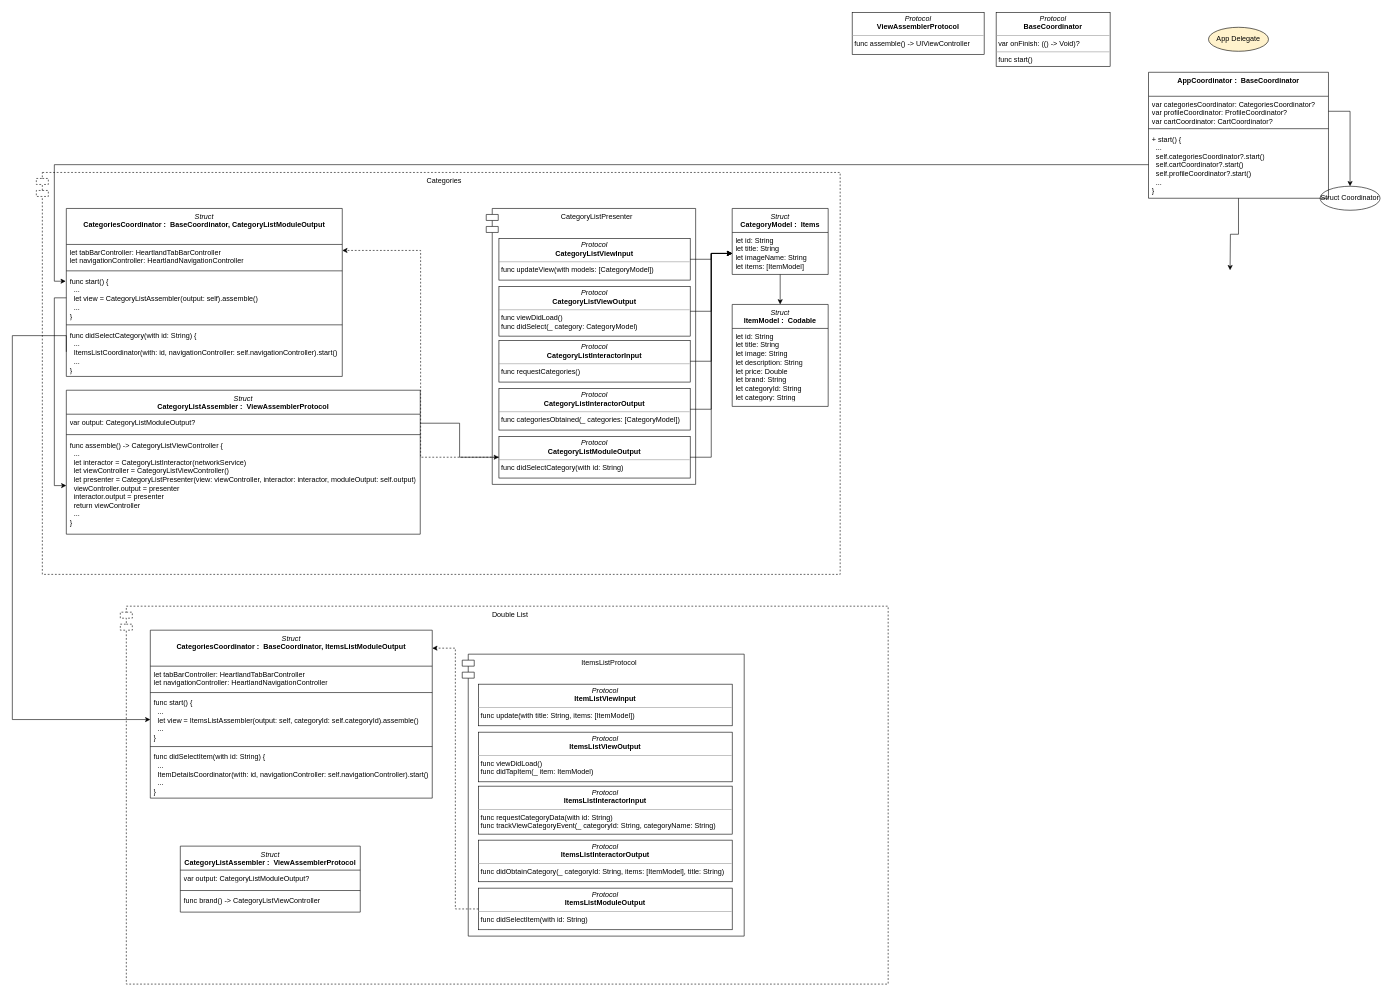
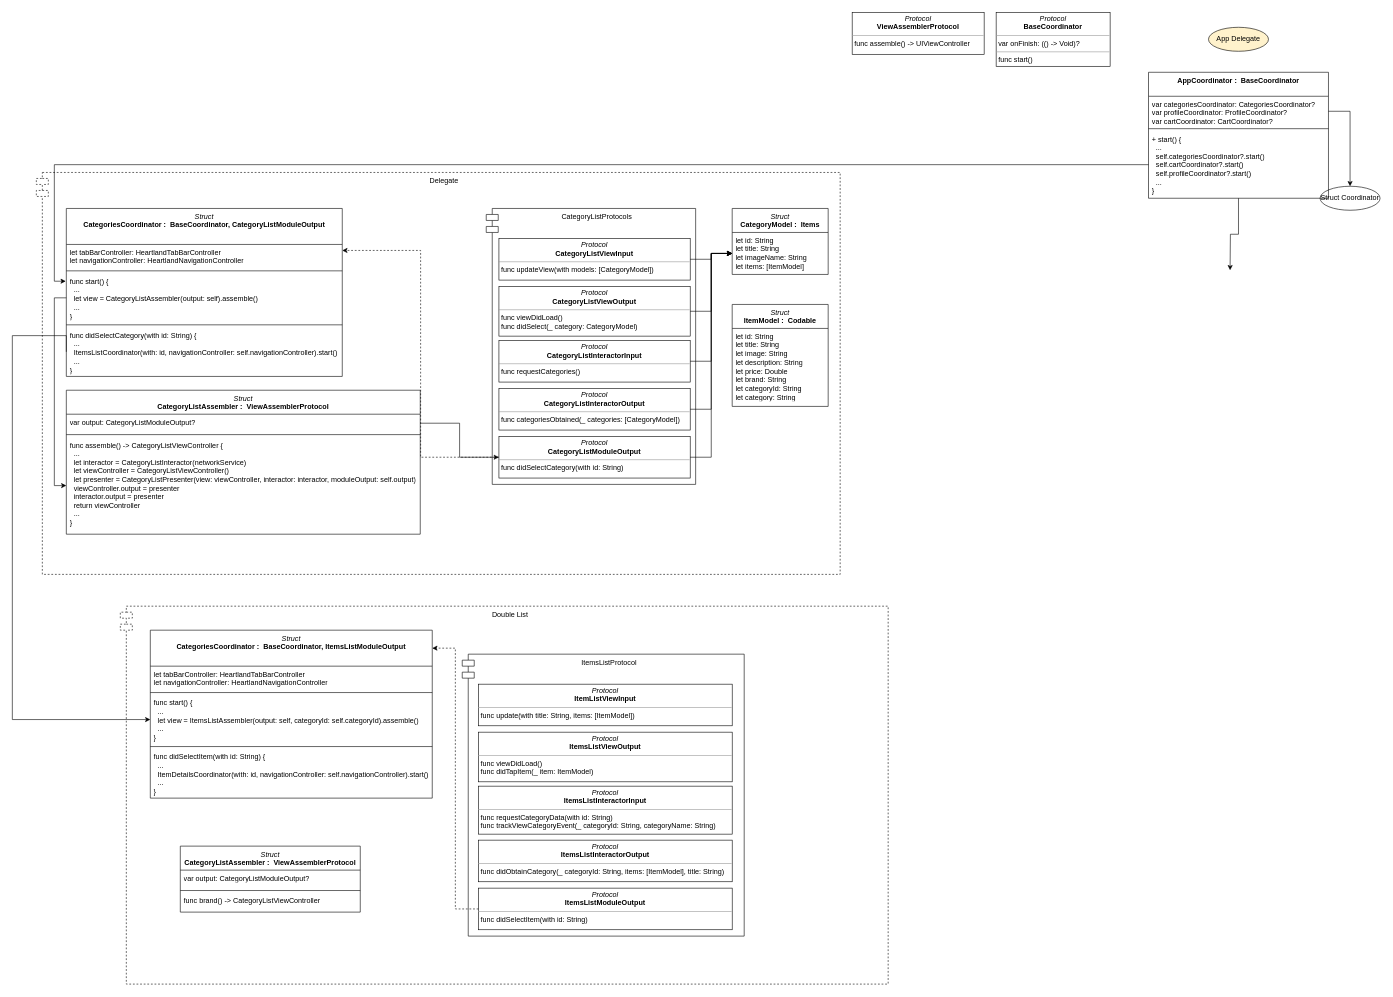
(444, 181) -> (444, 181)
(597, 217) -> (597, 217)
(780, 299) -> none
